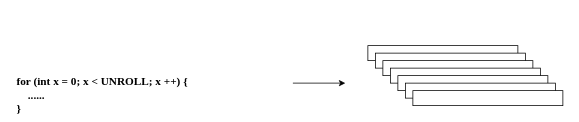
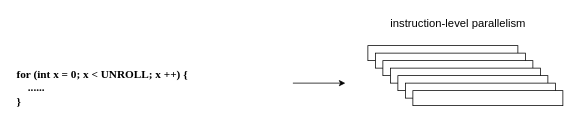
none -> (458, 23)
(147, 94) -> (147, 87)
